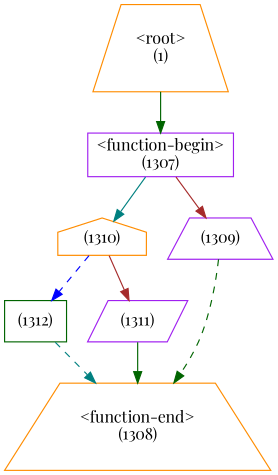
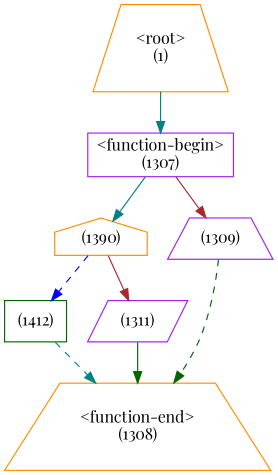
(161, 107) -> (161, 107)
(102, 239) -> (101, 239)
(36, 321) -> (36, 321)
